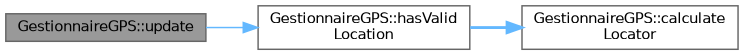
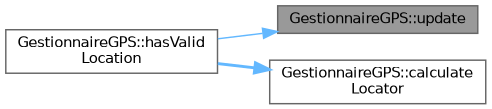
(225, 28) -> (240, 36)
